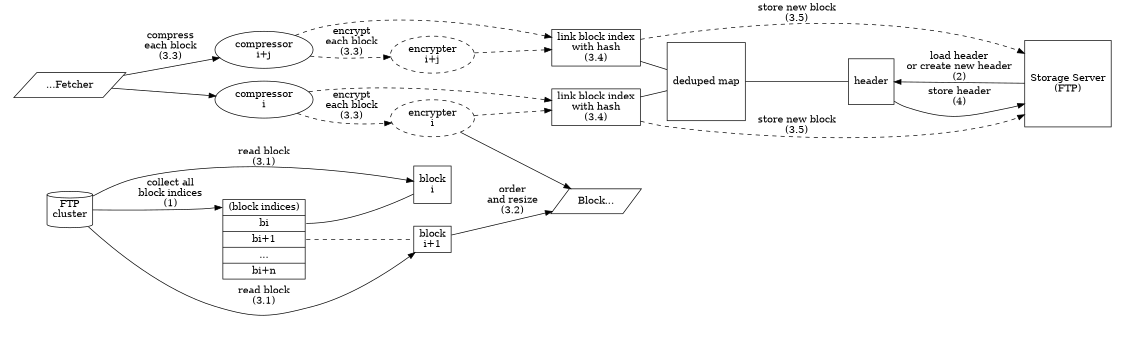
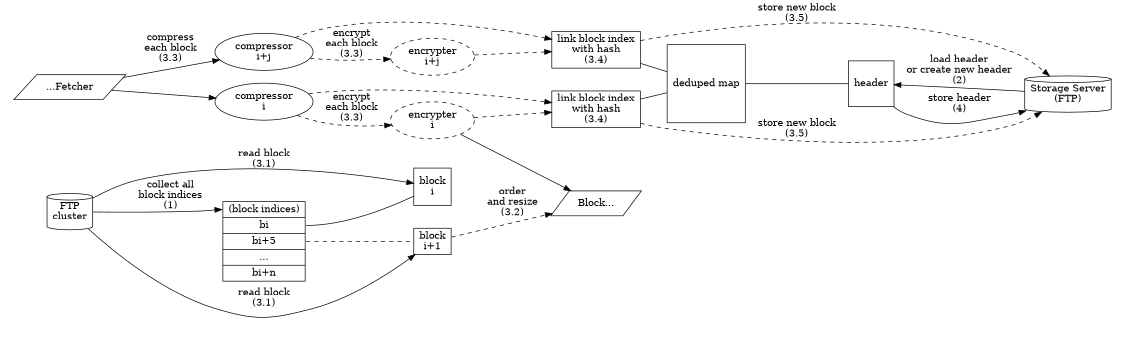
(1068, 84) -> (1068, 94)
(498, 224) -> (498, 226)
(264, 239) -> (264, 241)
